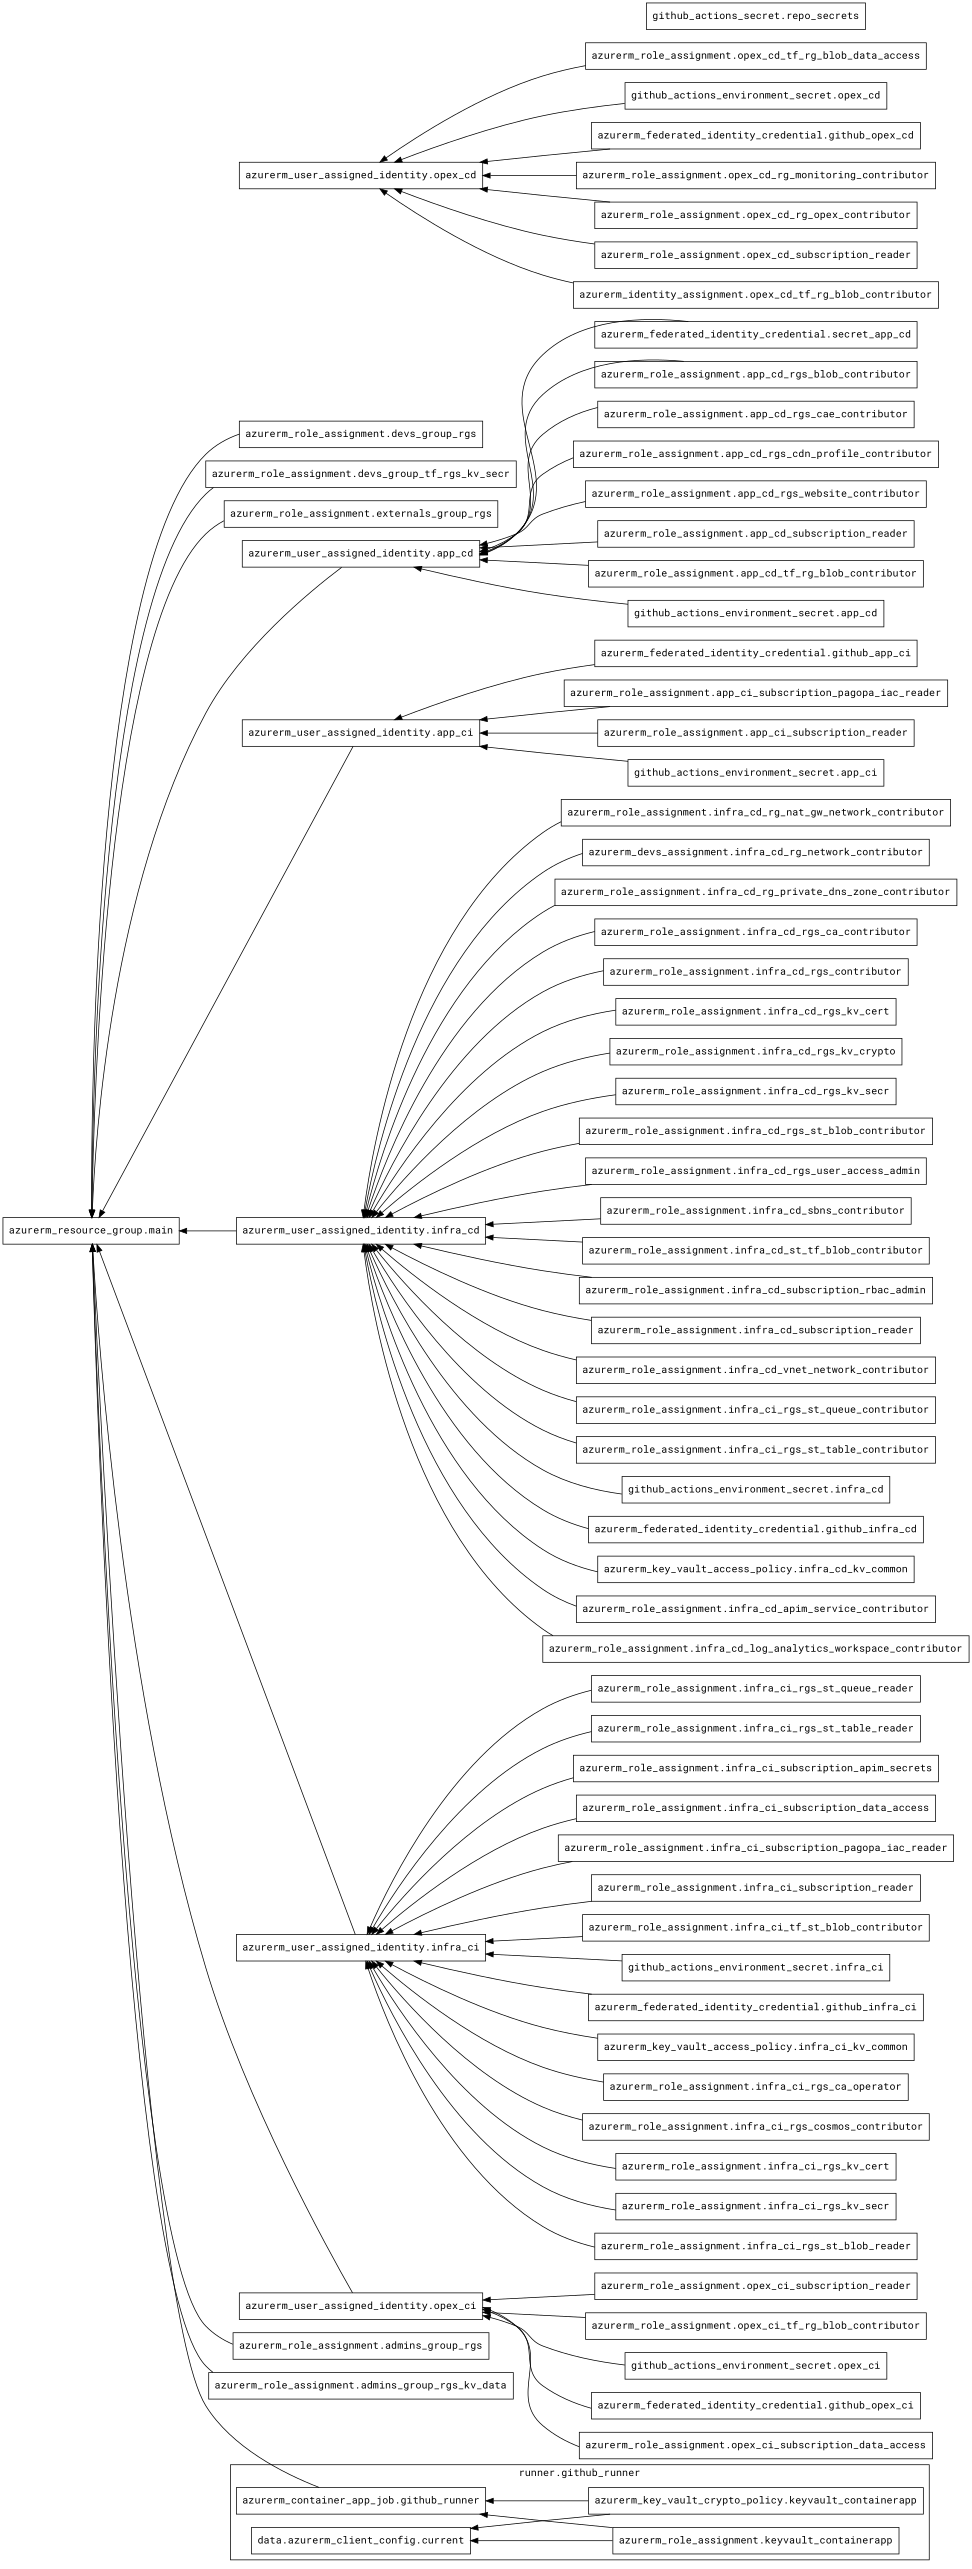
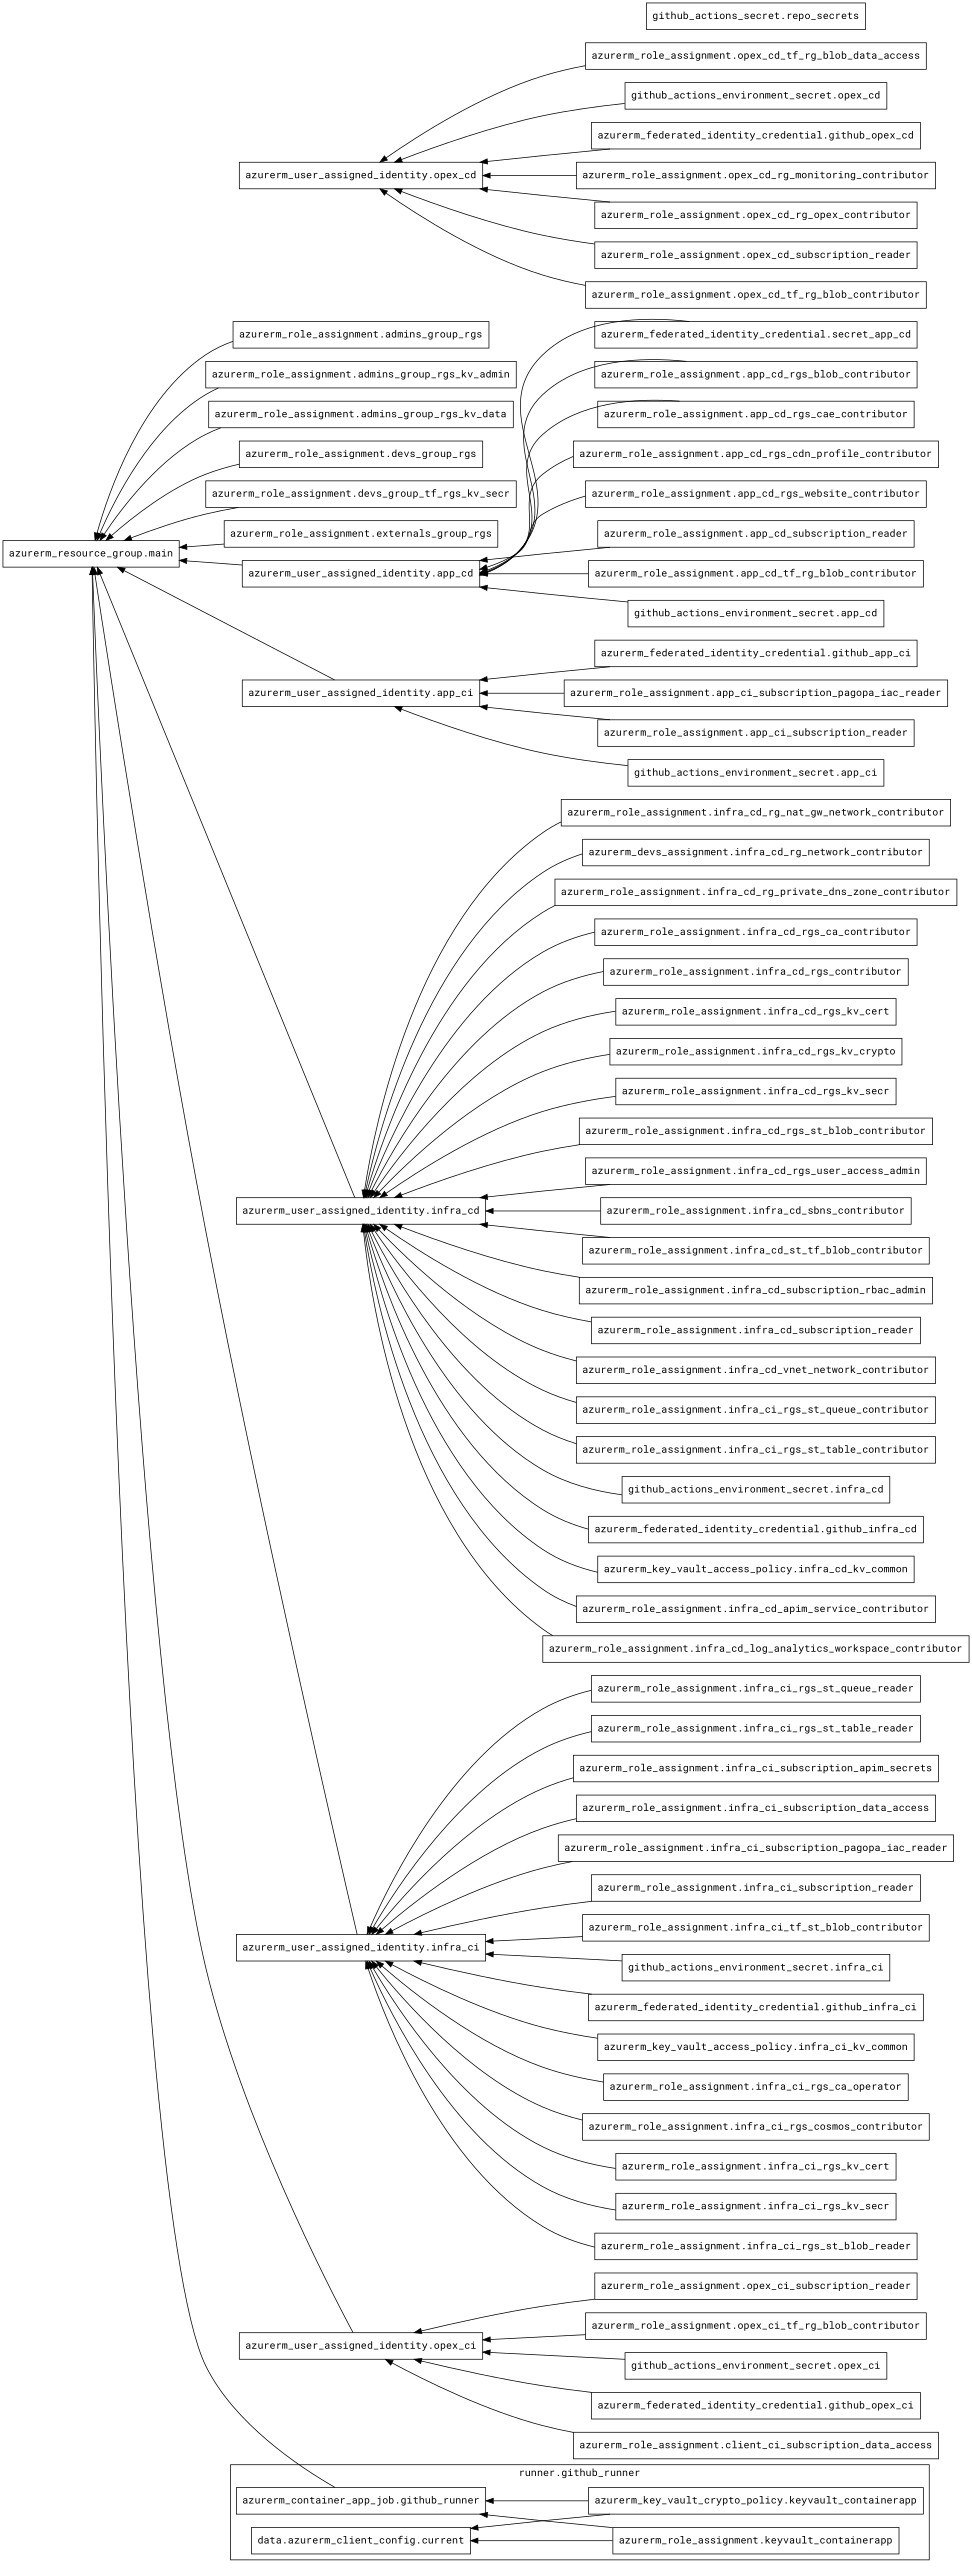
(756, 295) -> (756, 295)
none -> (361, 375)
(756, 2446) -> (756, 2446)
